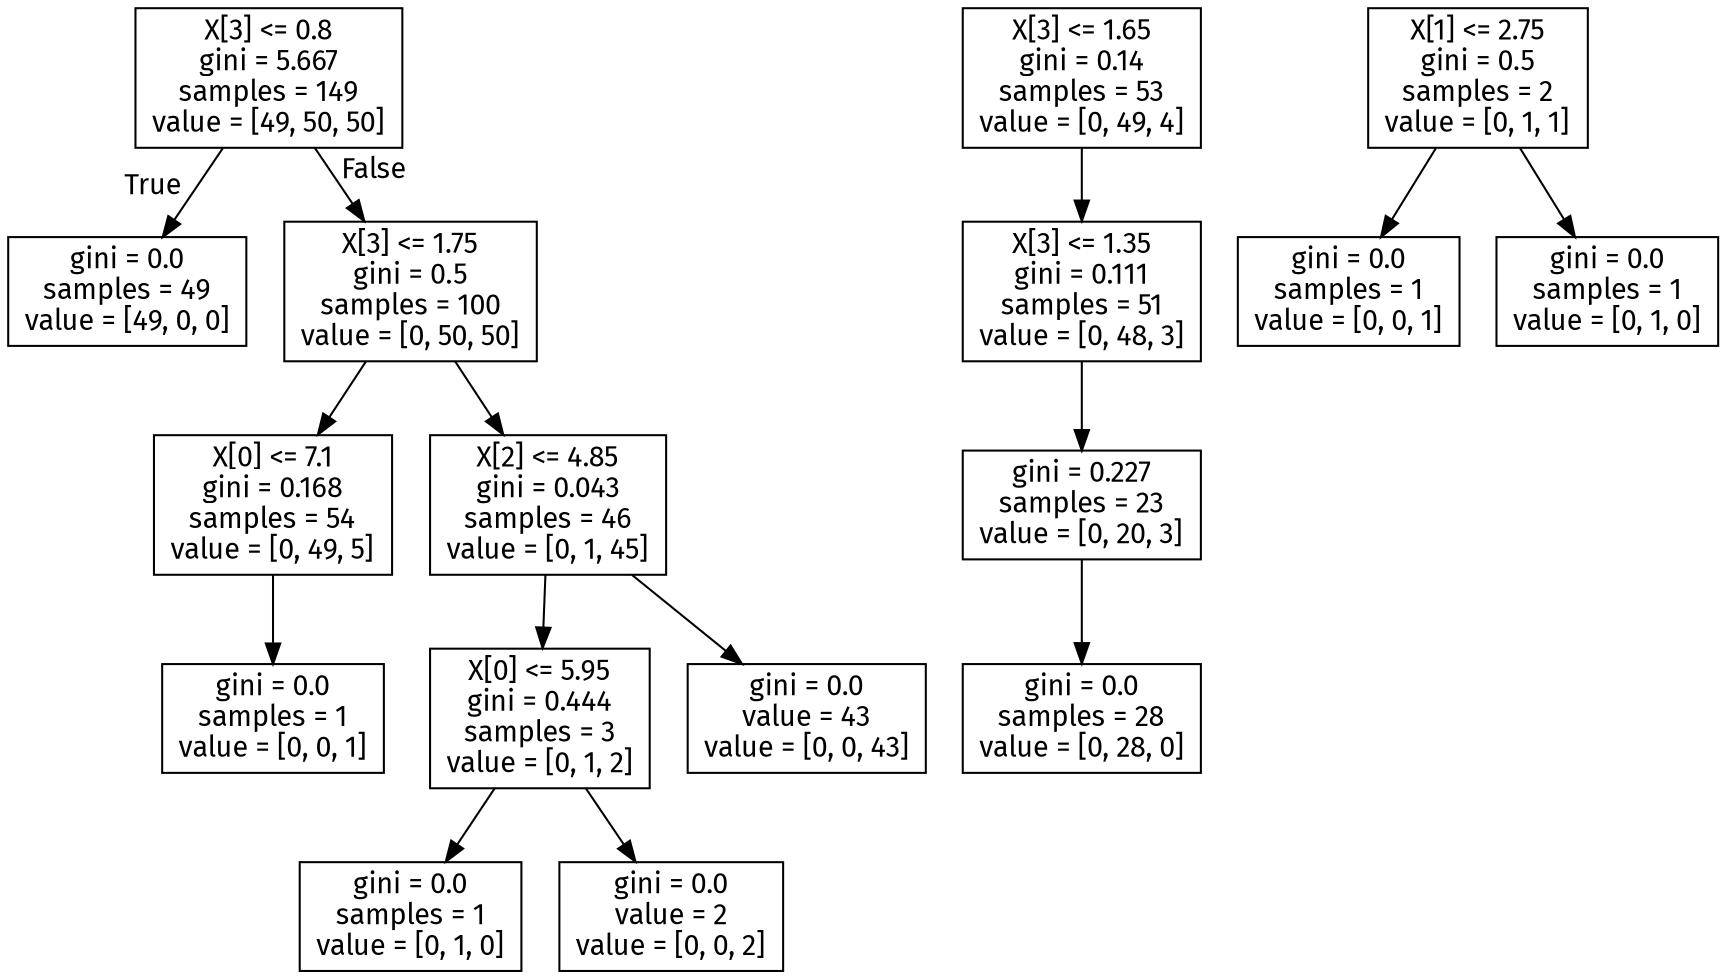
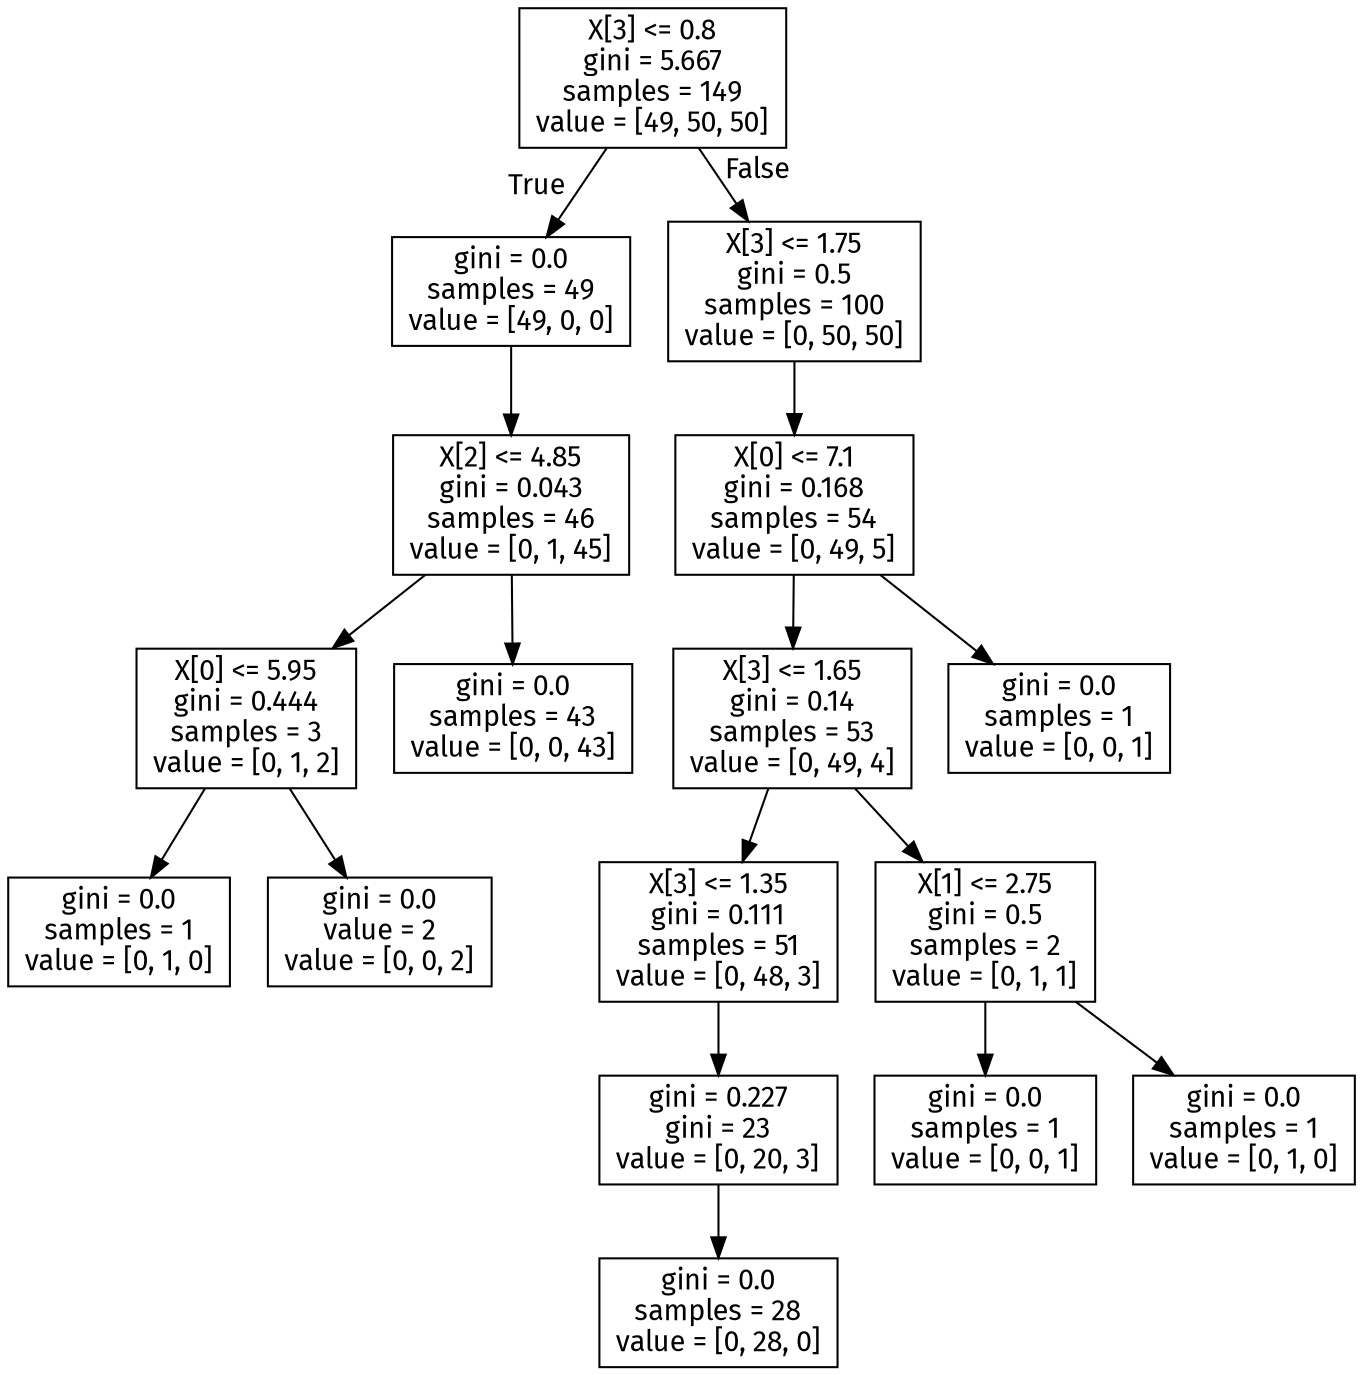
(473, 389) -> (511, 380)
(1082, 505) -> (718, 1130)
none -> (794, 601)
(807, 718) -> (513, 718)
none -> (882, 817)
